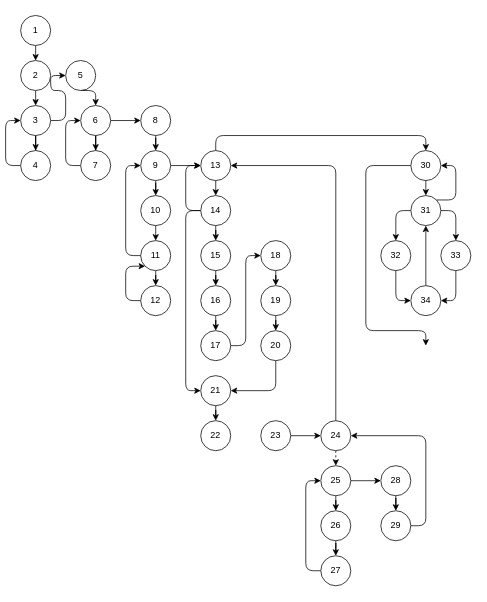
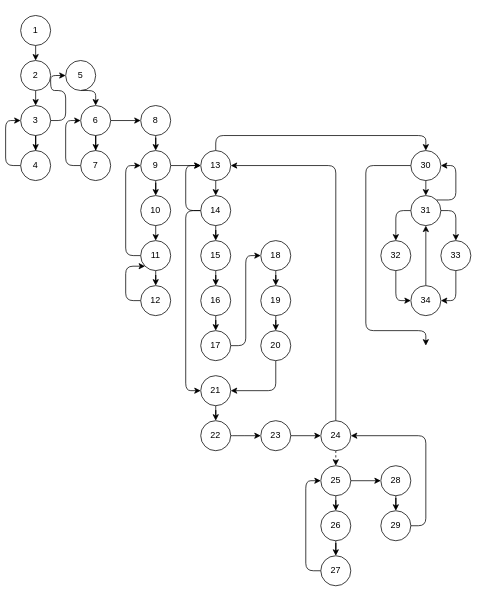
none -> (243, 435)
